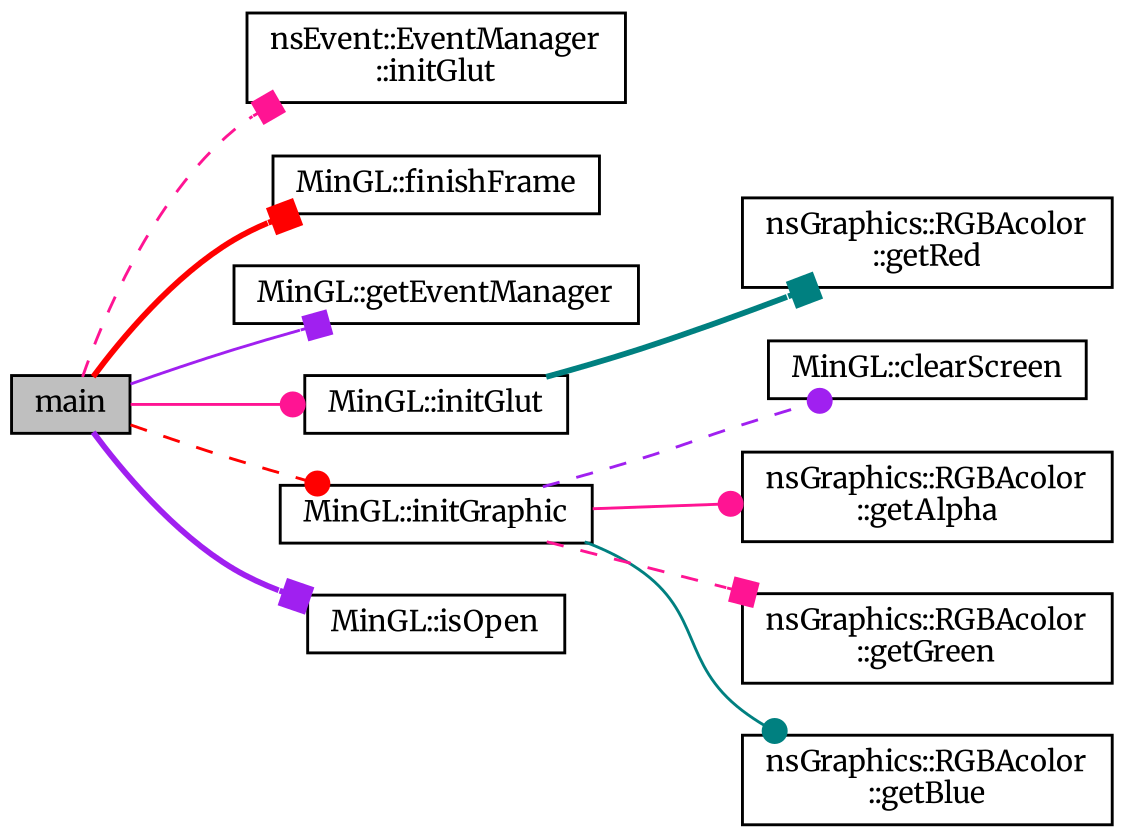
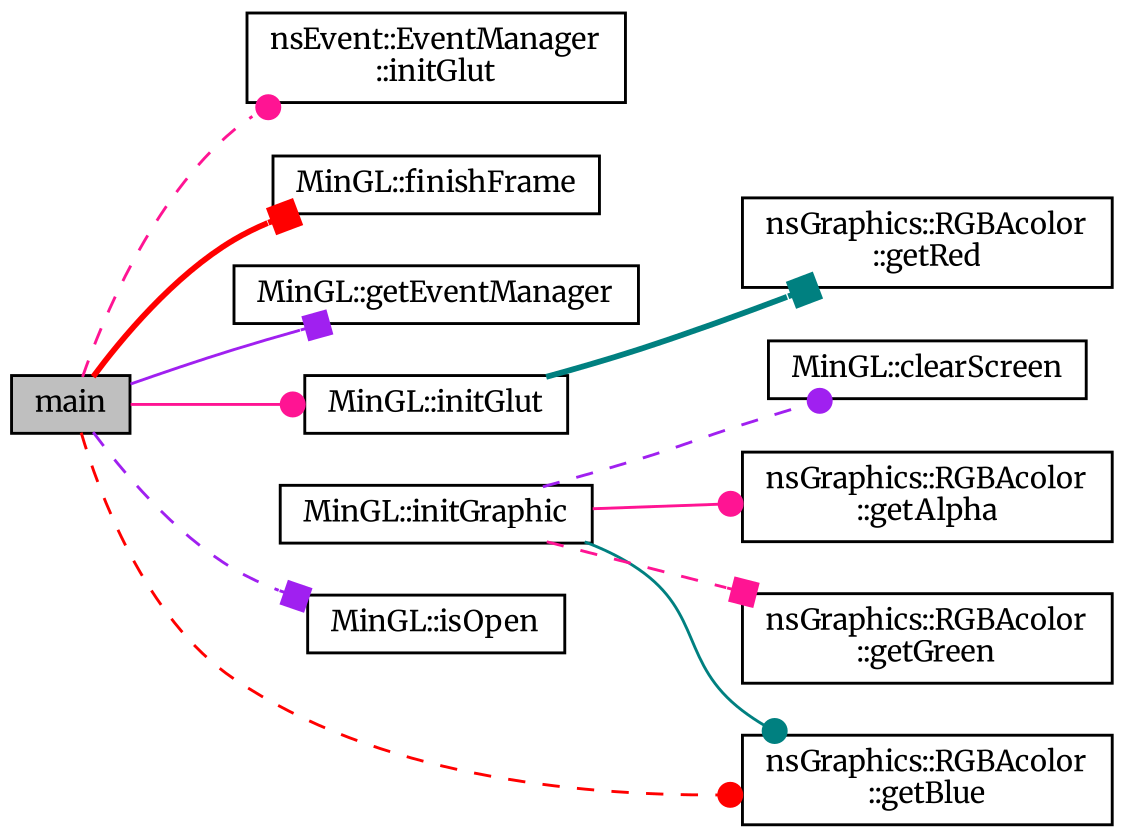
(149, 234) -> (149, 234)
(218, 454) -> (327, 728)
(175, 524) -> (175, 524)
